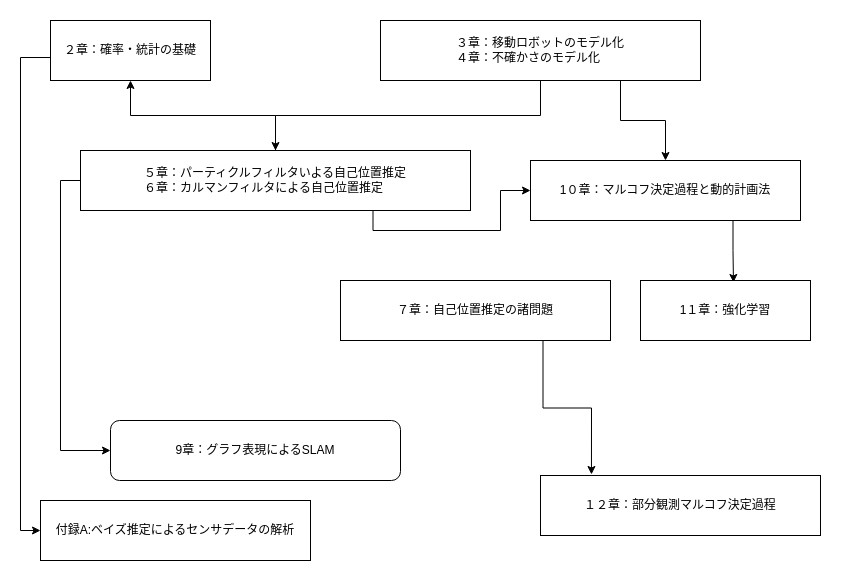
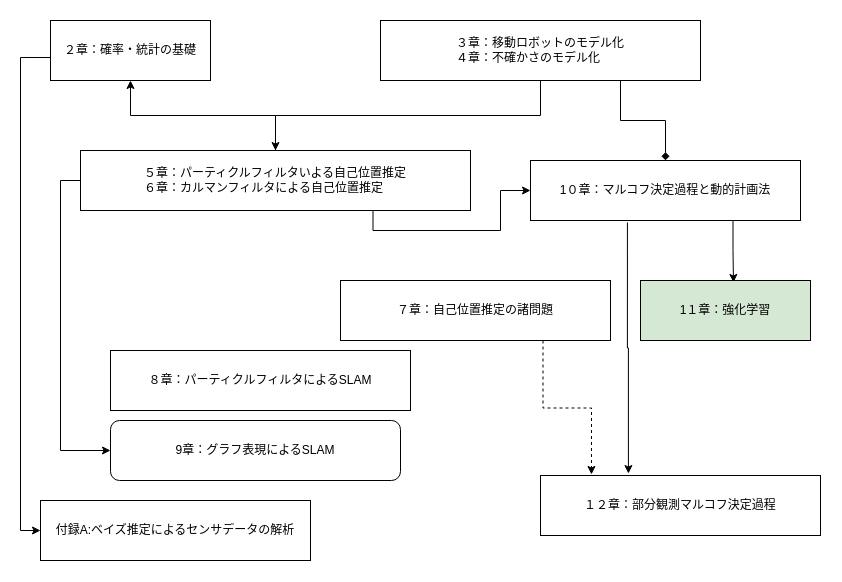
(666, 152) -> (666, 151)
(726, 311) -> (726, 311)
none -> (627, 345)
none -> (261, 381)
(563, 408) -> (563, 408)
